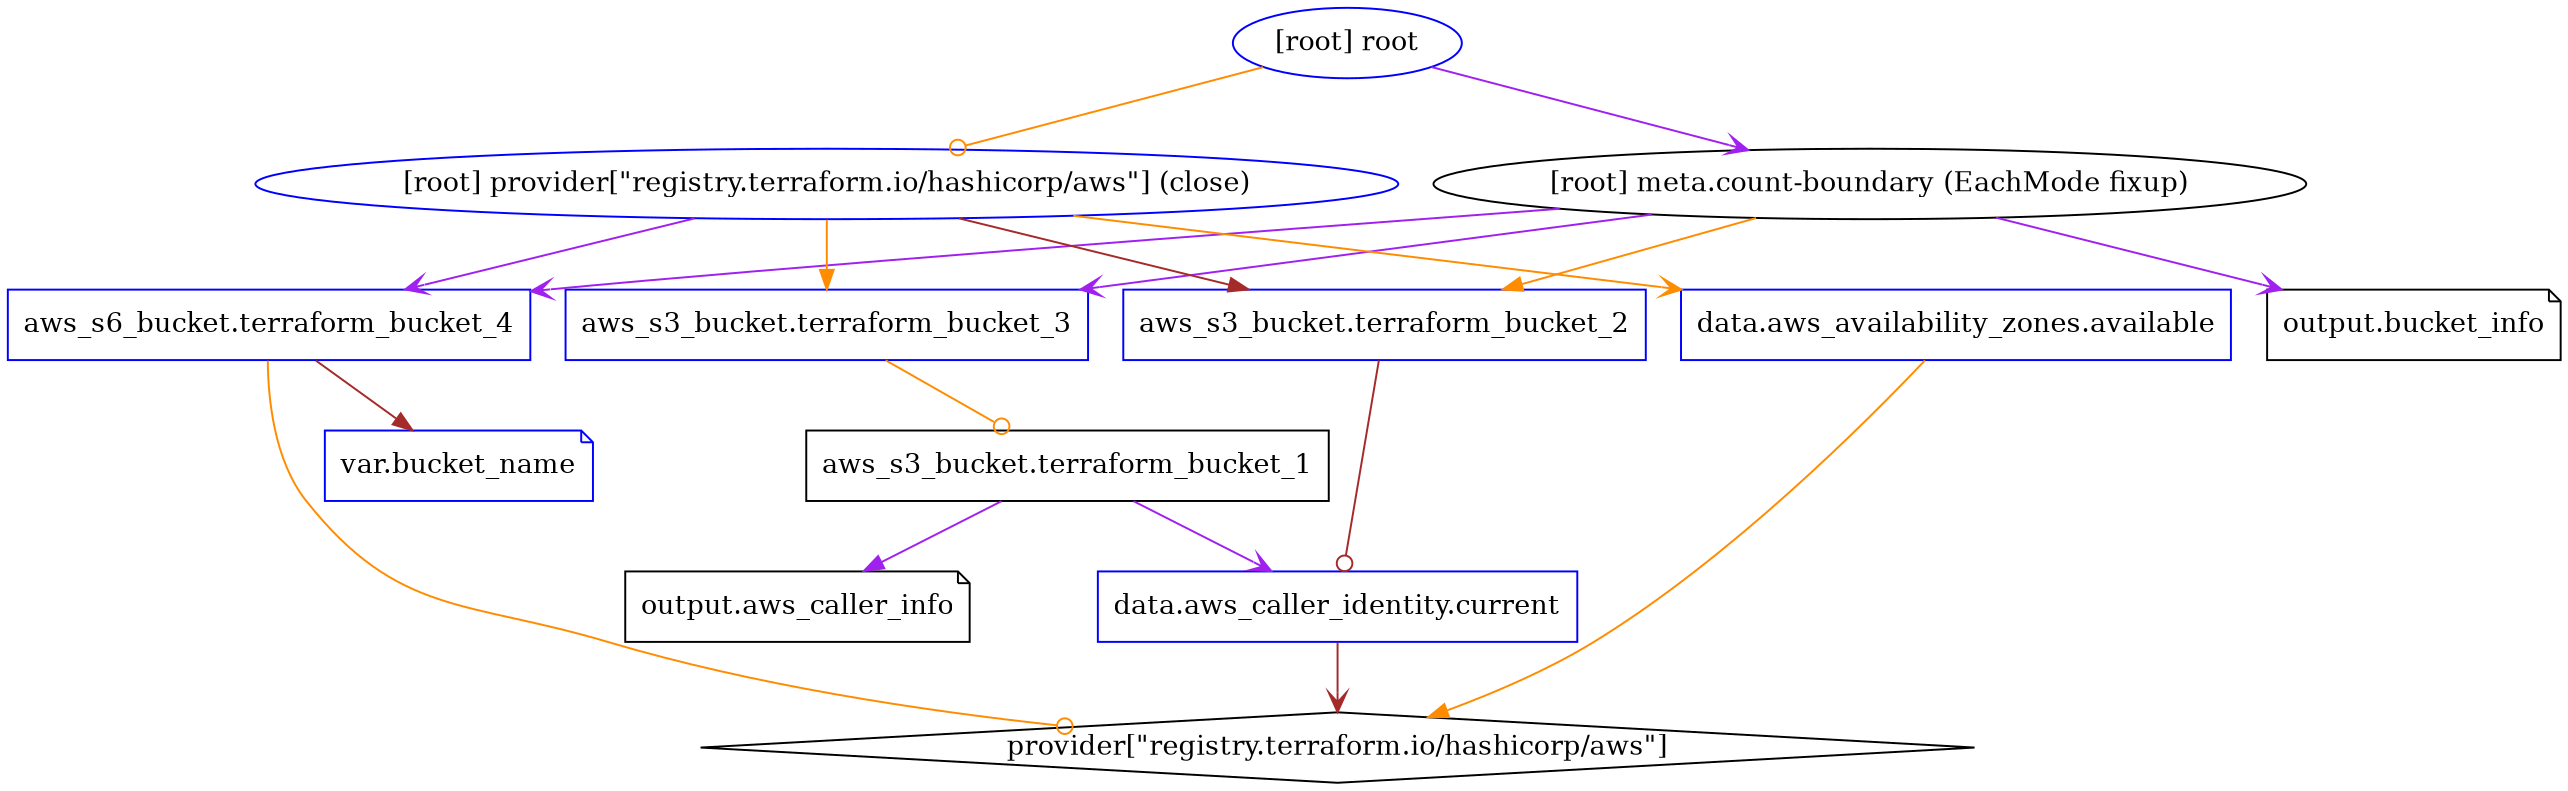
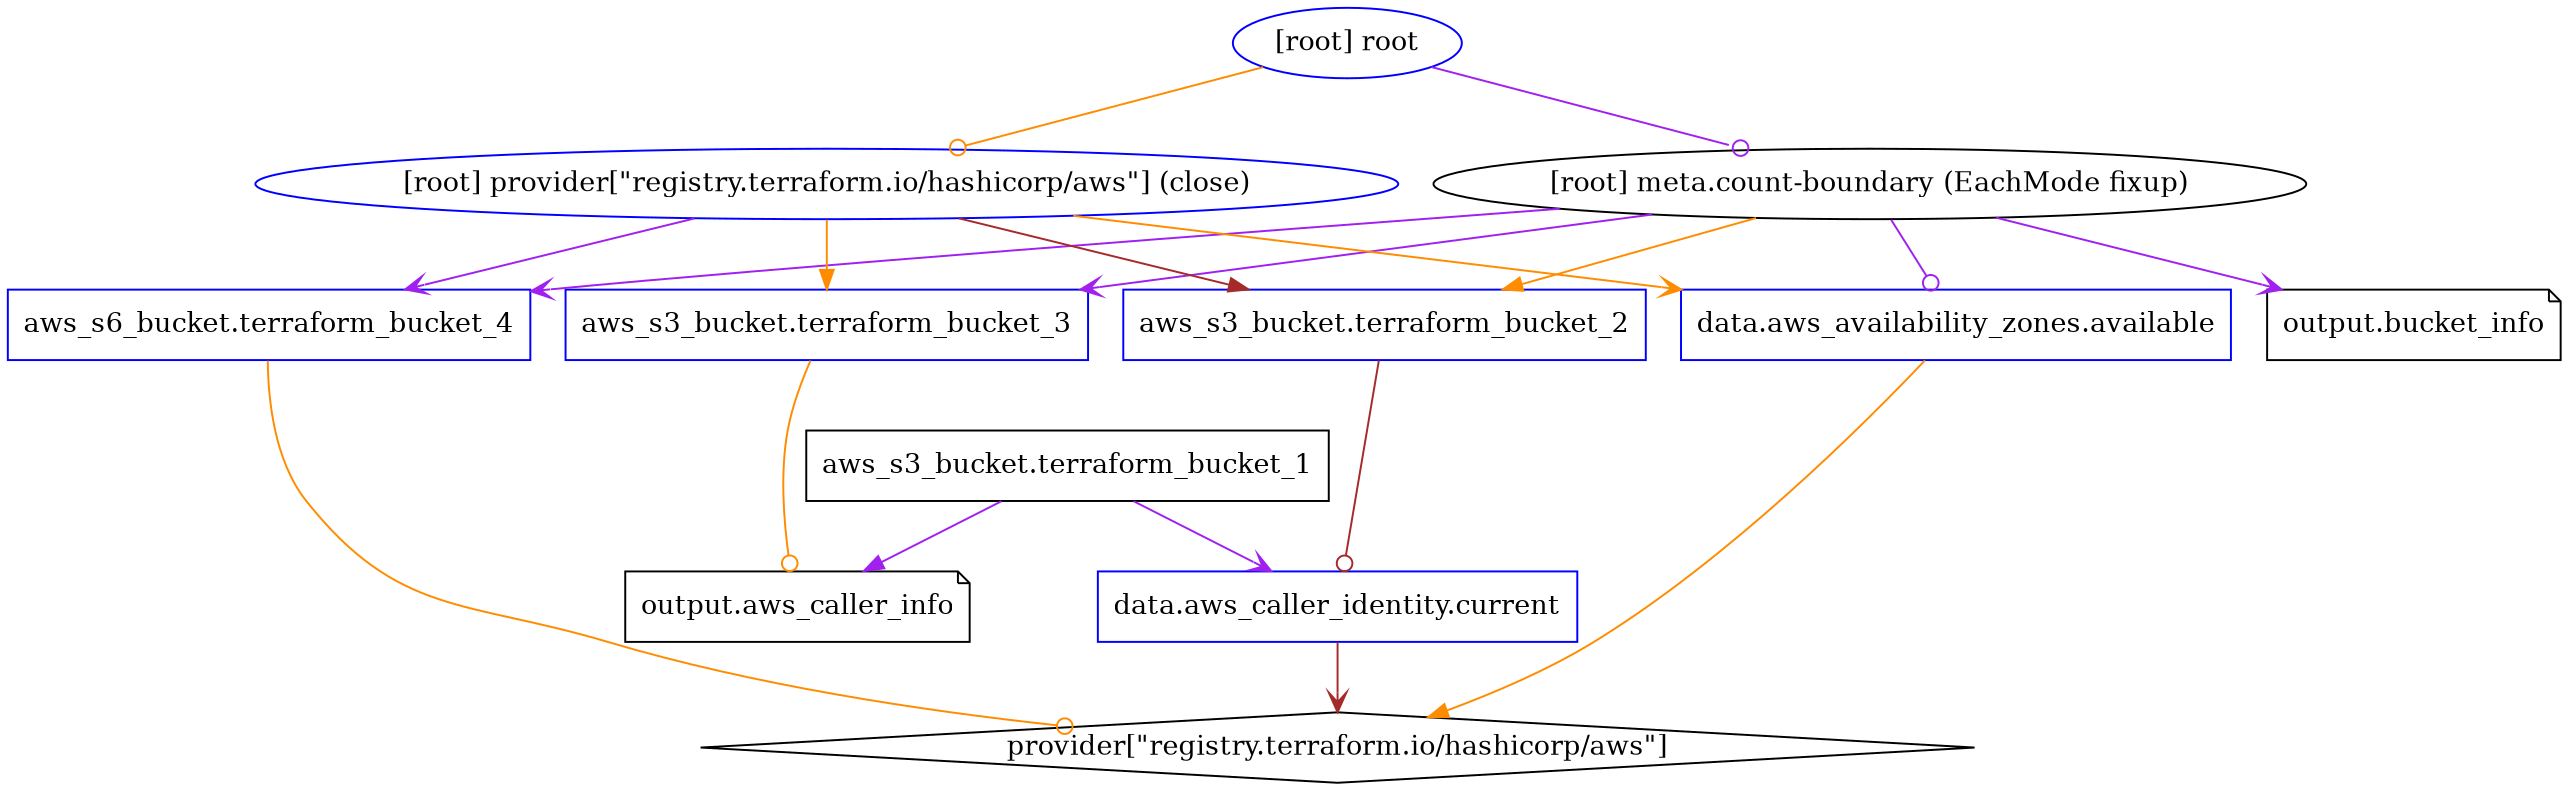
(1580, 106) -> (1580, 106)
none -> (1909, 248)
(940, 391) -> (785, 456)
(459, 466) -> none
